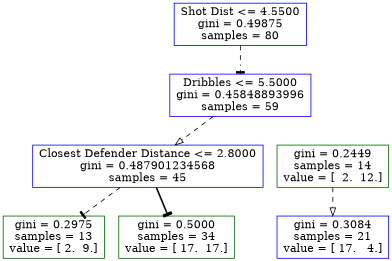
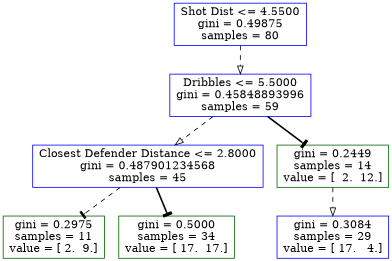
(240, 56) -> (240, 56)
none -> (285, 129)
(54, 237) -> (54, 237)
(333, 237) -> (333, 237)
